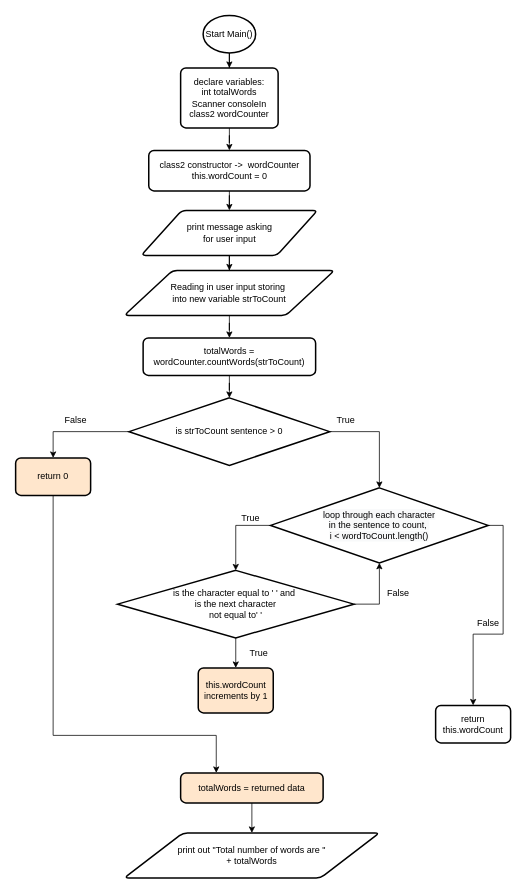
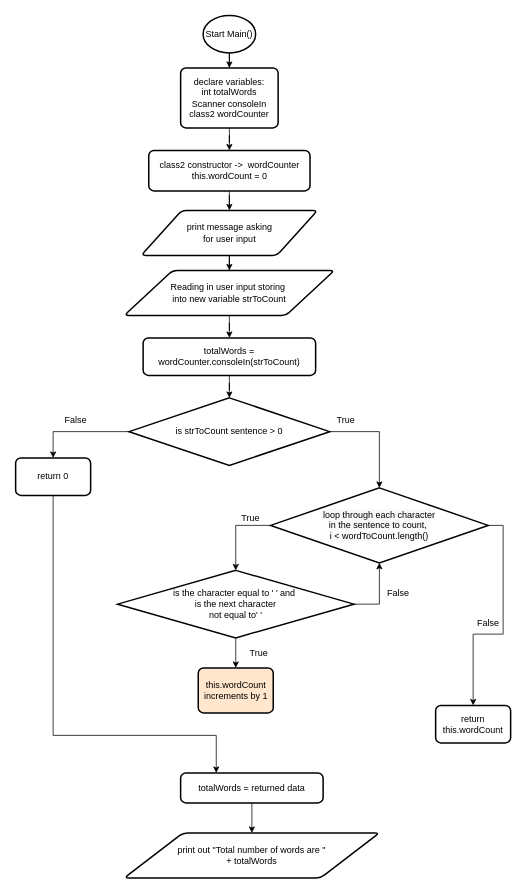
(229, 357) -> (229, 357)
(53, 477) -> (53, 477)
(252, 788) -> (252, 788)
